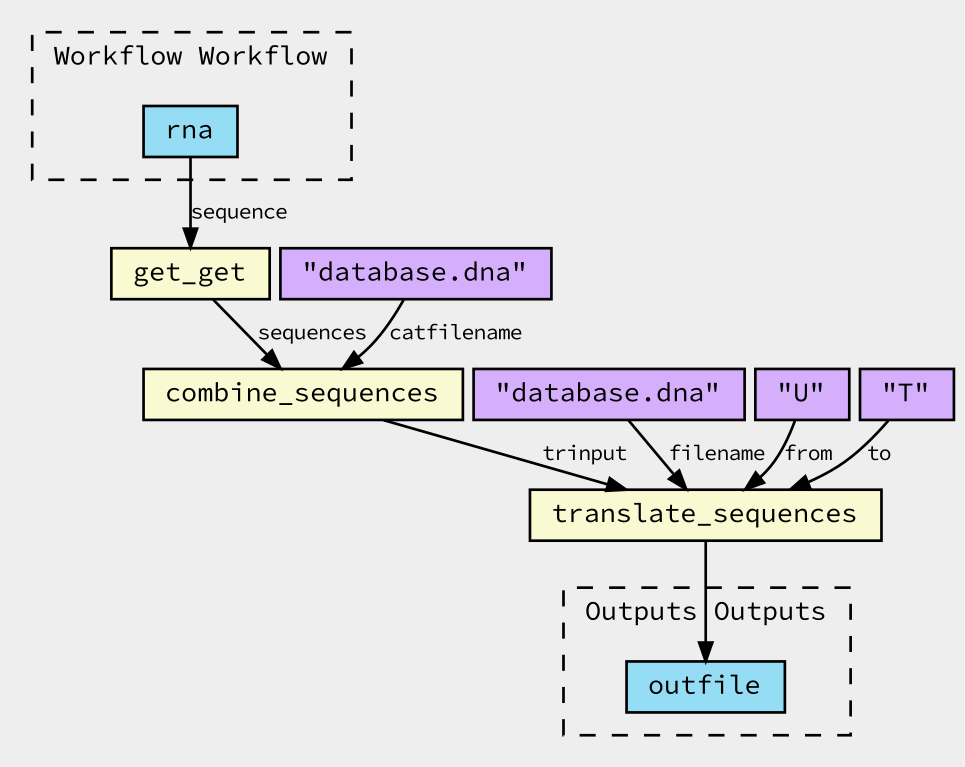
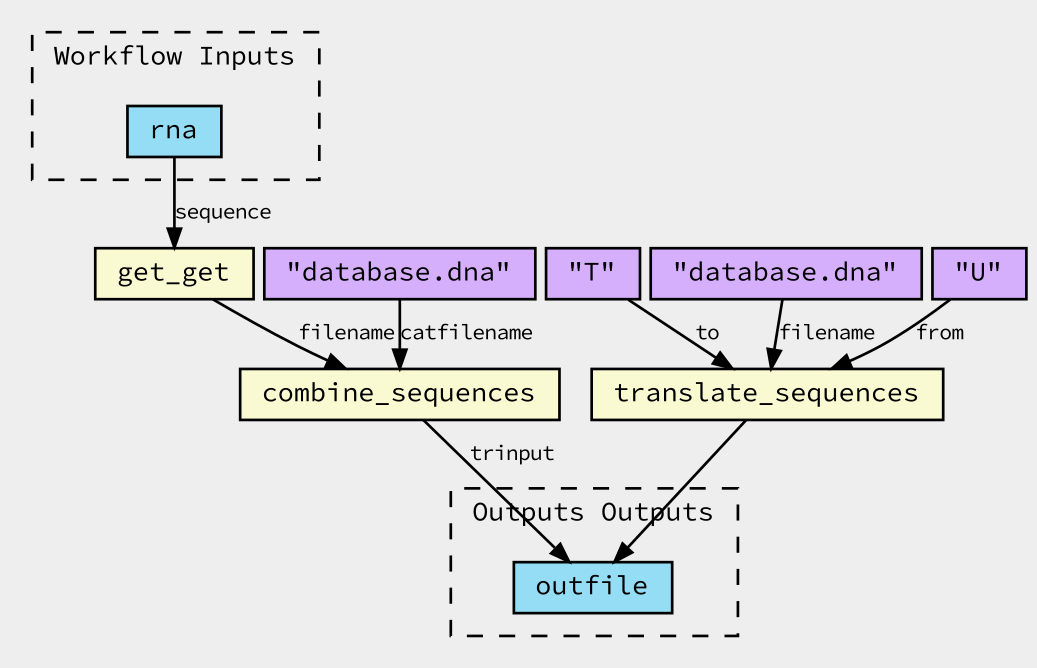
(192, 58) -> (176, 58)
(313, 334) -> (347, 334)
(495, 452) -> (476, 471)
